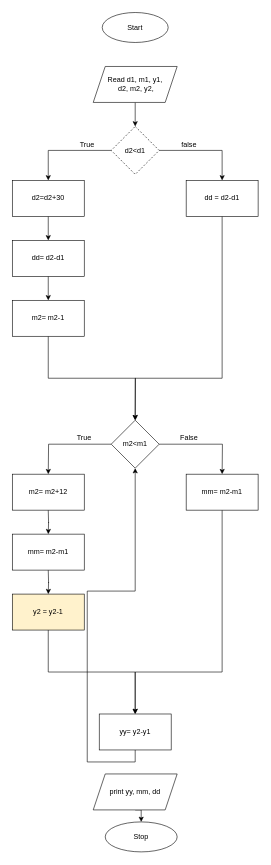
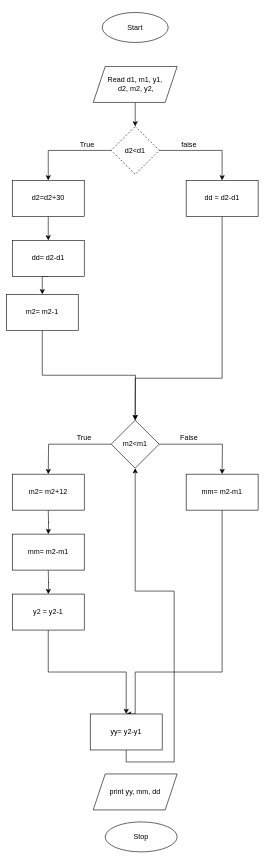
(48, 318) -> (42, 312)
(48, 612) -> (48, 612)
(135, 732) -> (126, 732)
(141, 816) -> none
